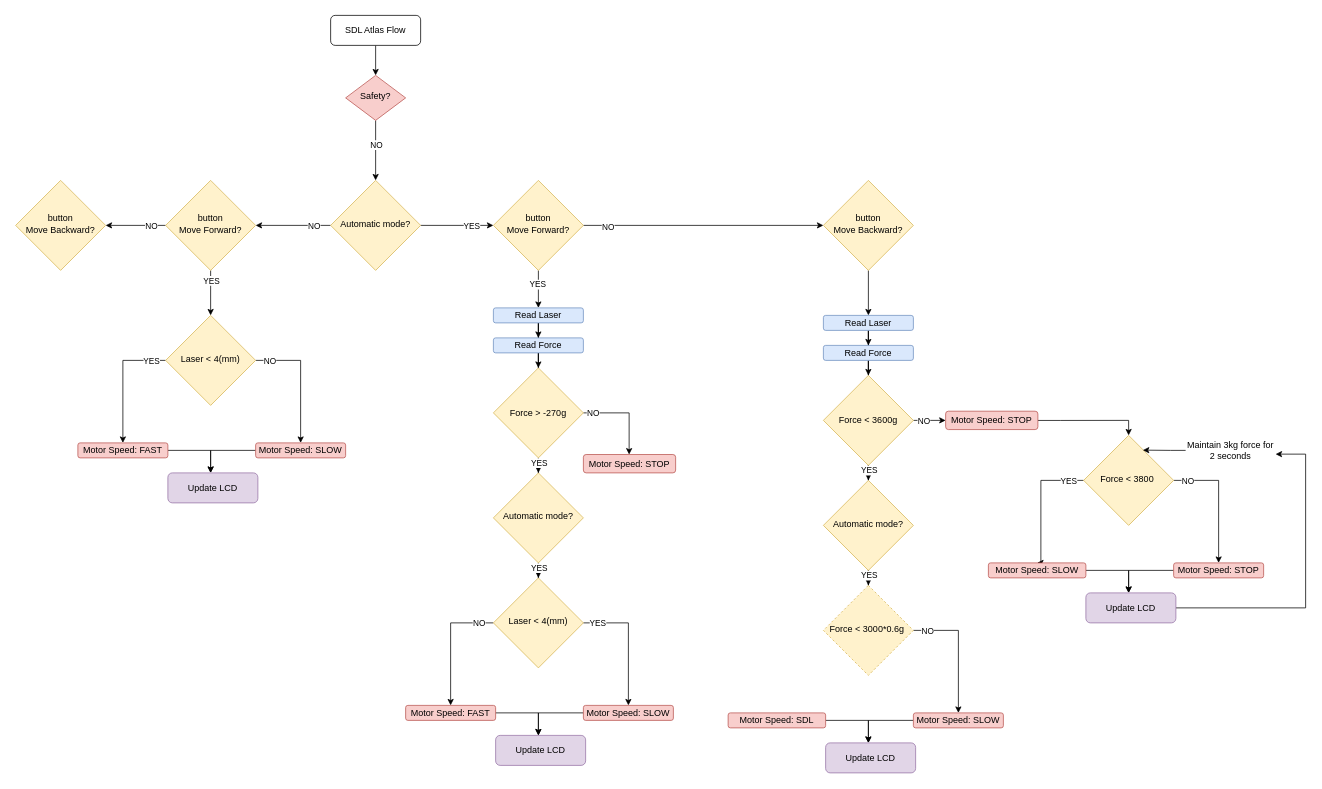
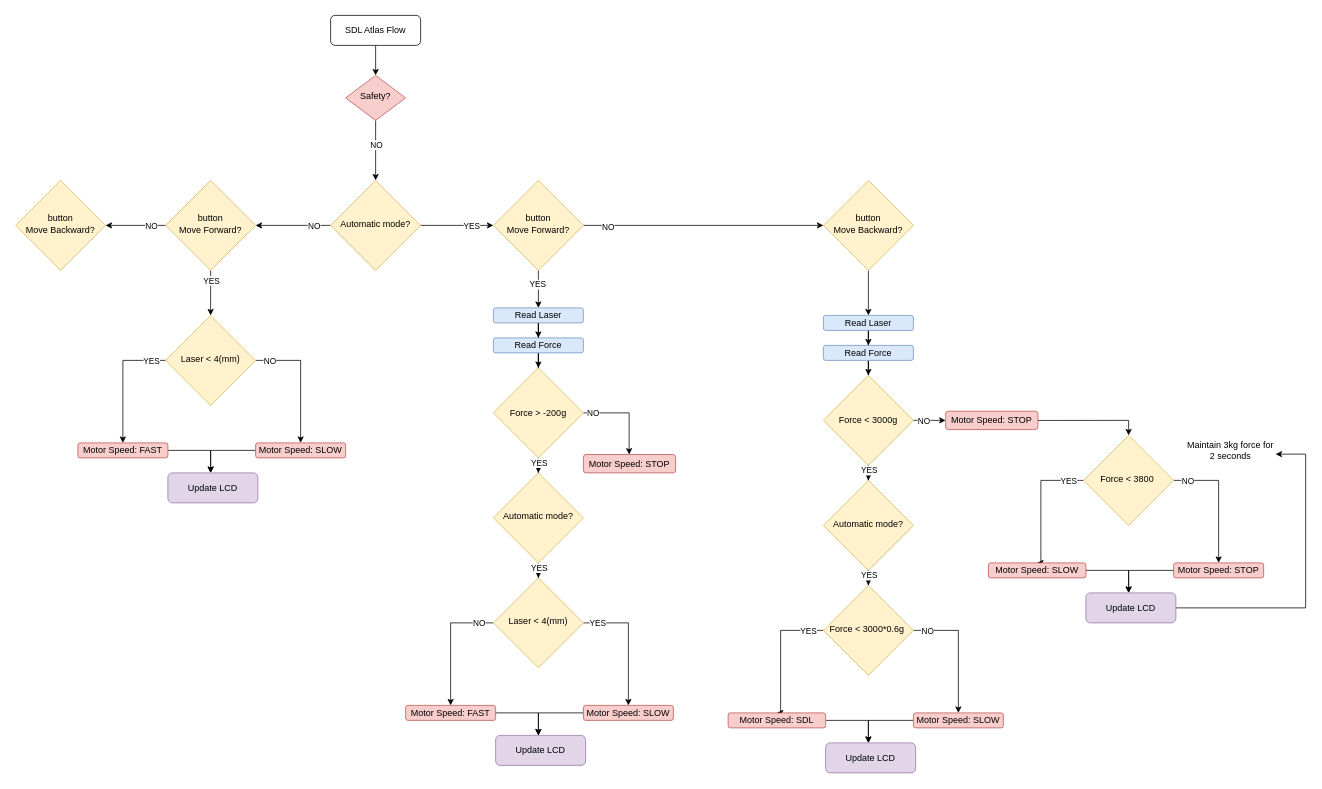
(538, 413) -> (538, 413)
(868, 420) -> (868, 420)
(1166, 450) -> none
(868, 630) -> (868, 630)
none -> (780, 650)
